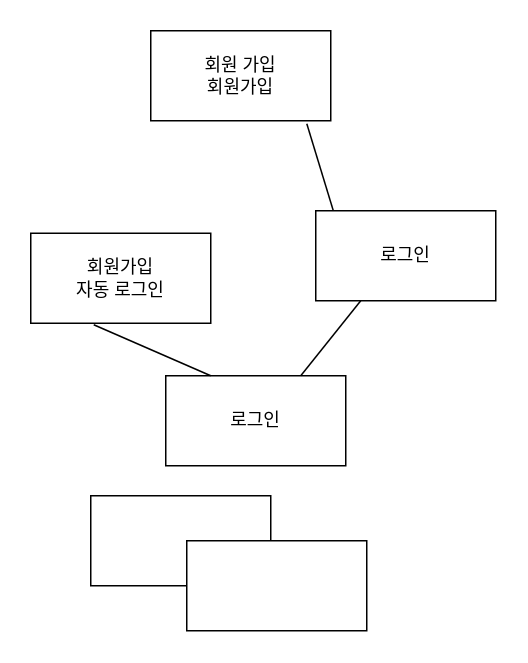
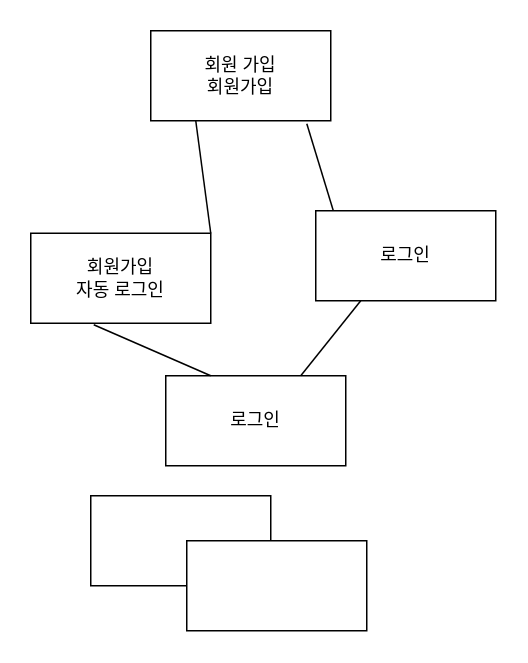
none -> (203, 177)
